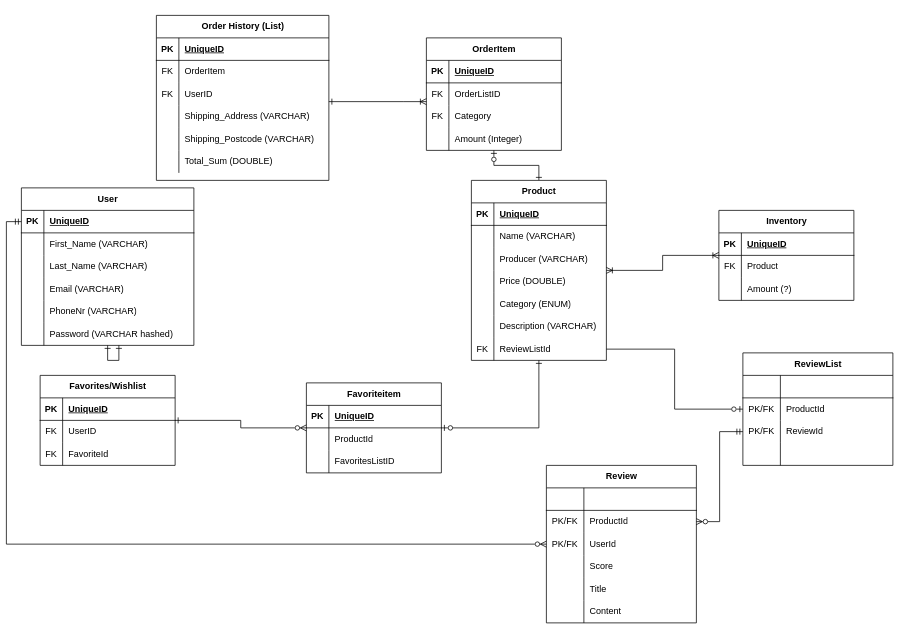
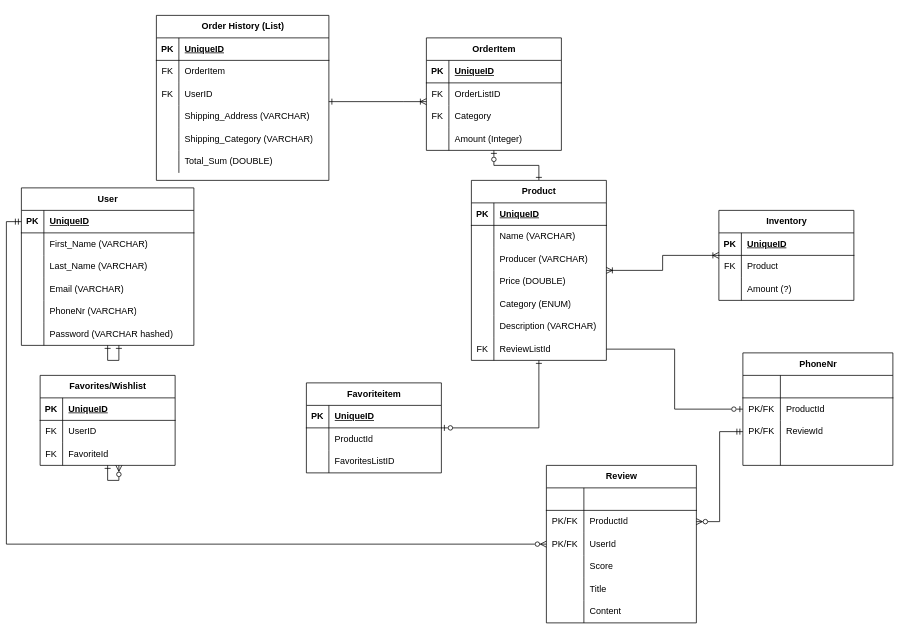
(249, 139) -> (249, 139)
(818, 364) -> (818, 364)
(240, 420) -> (108, 480)
